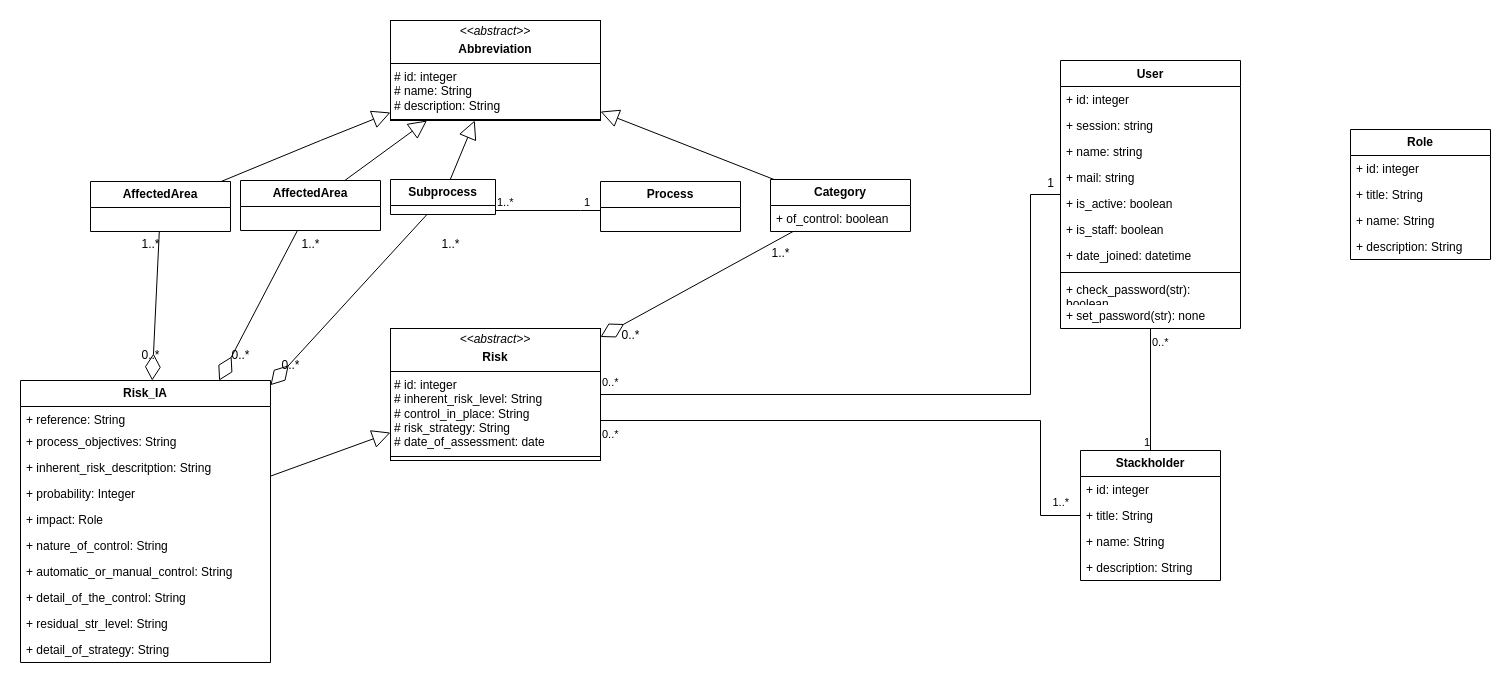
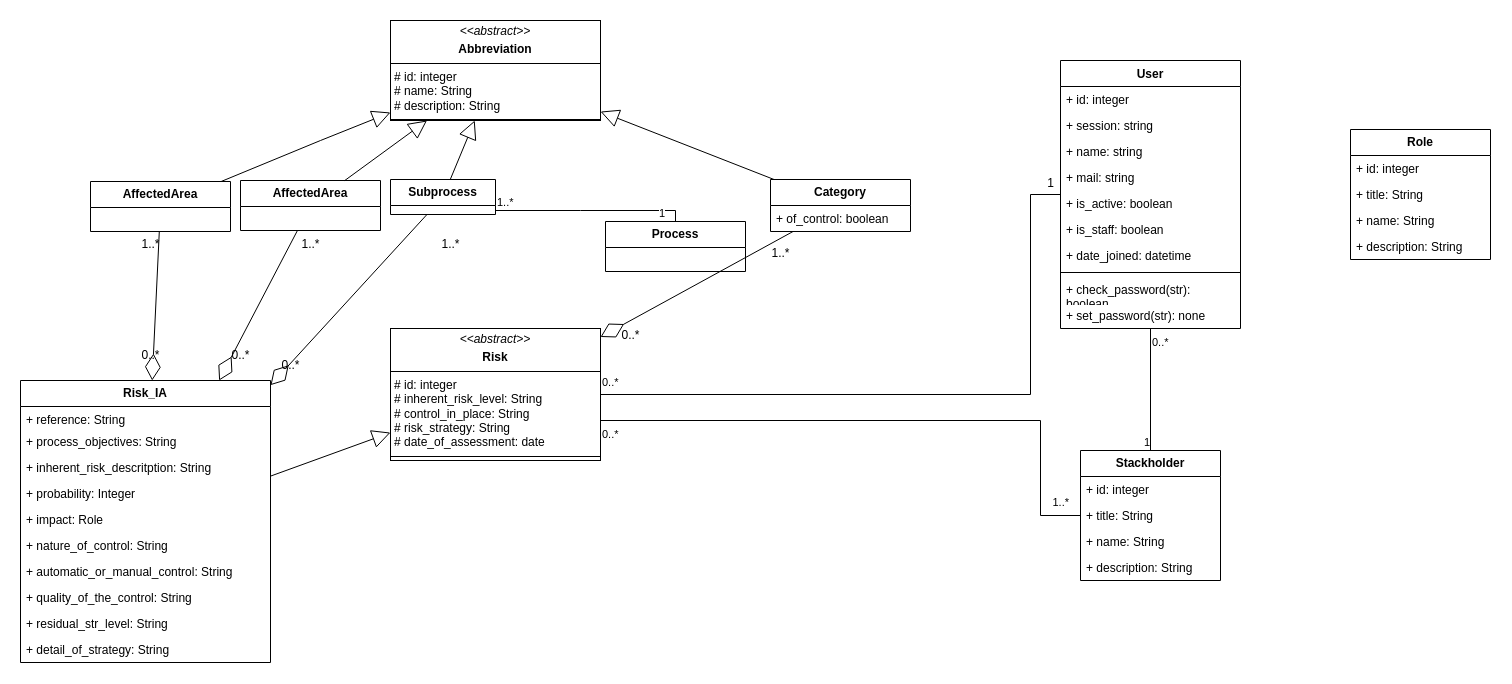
(671, 207) -> (676, 247)
(120, 599) -> (123, 599)
